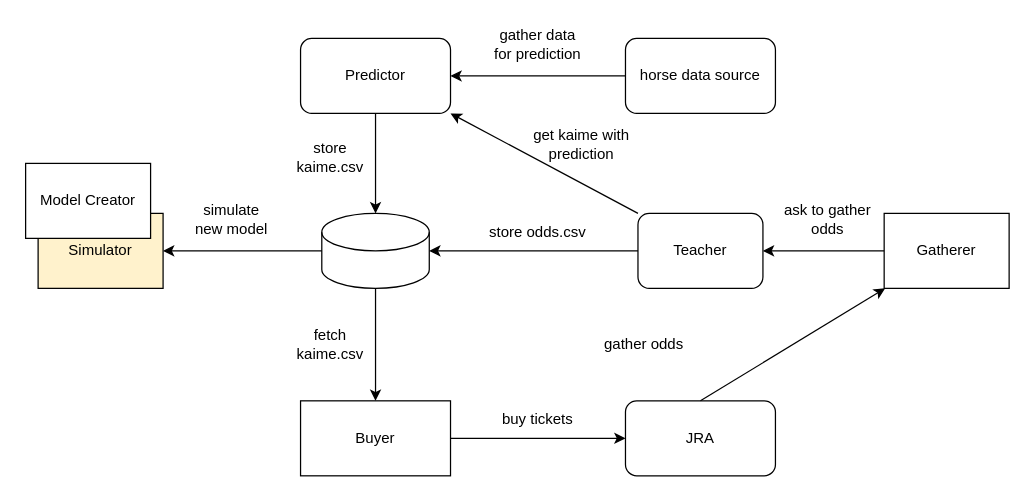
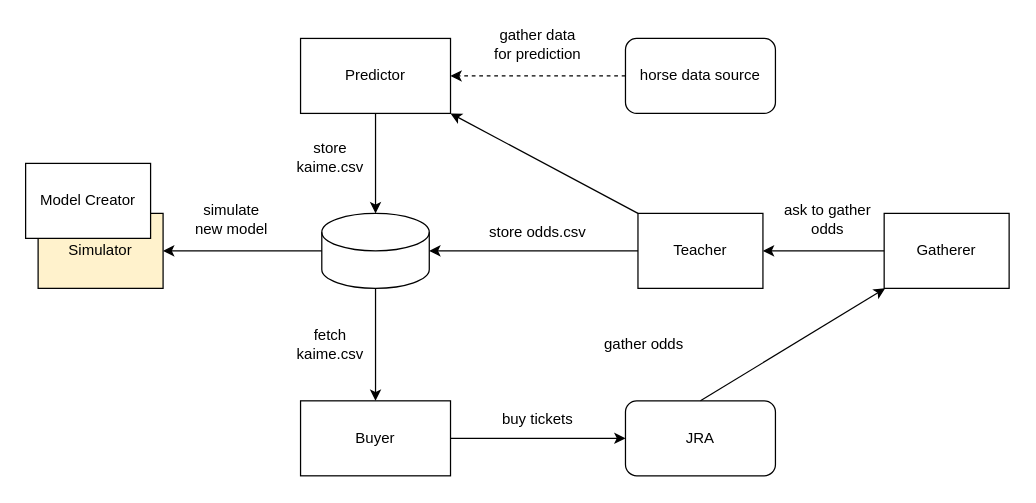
(376, 76) -> (376, 76)
(541, 76) -> (541, 76)
(582, 144) -> none
(701, 251) -> (701, 251)
